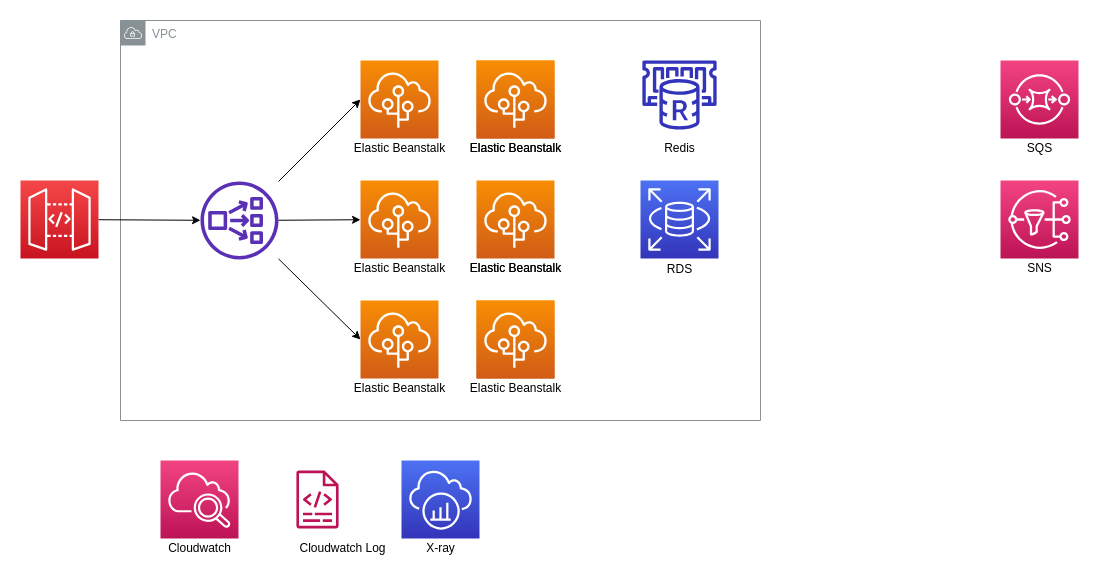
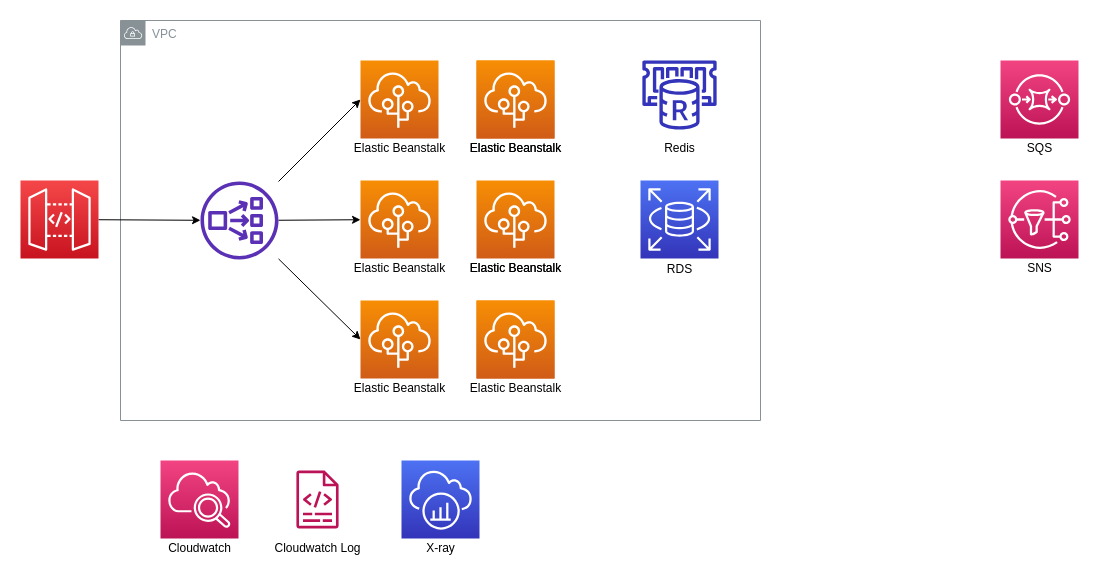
(343, 549) -> (318, 549)
